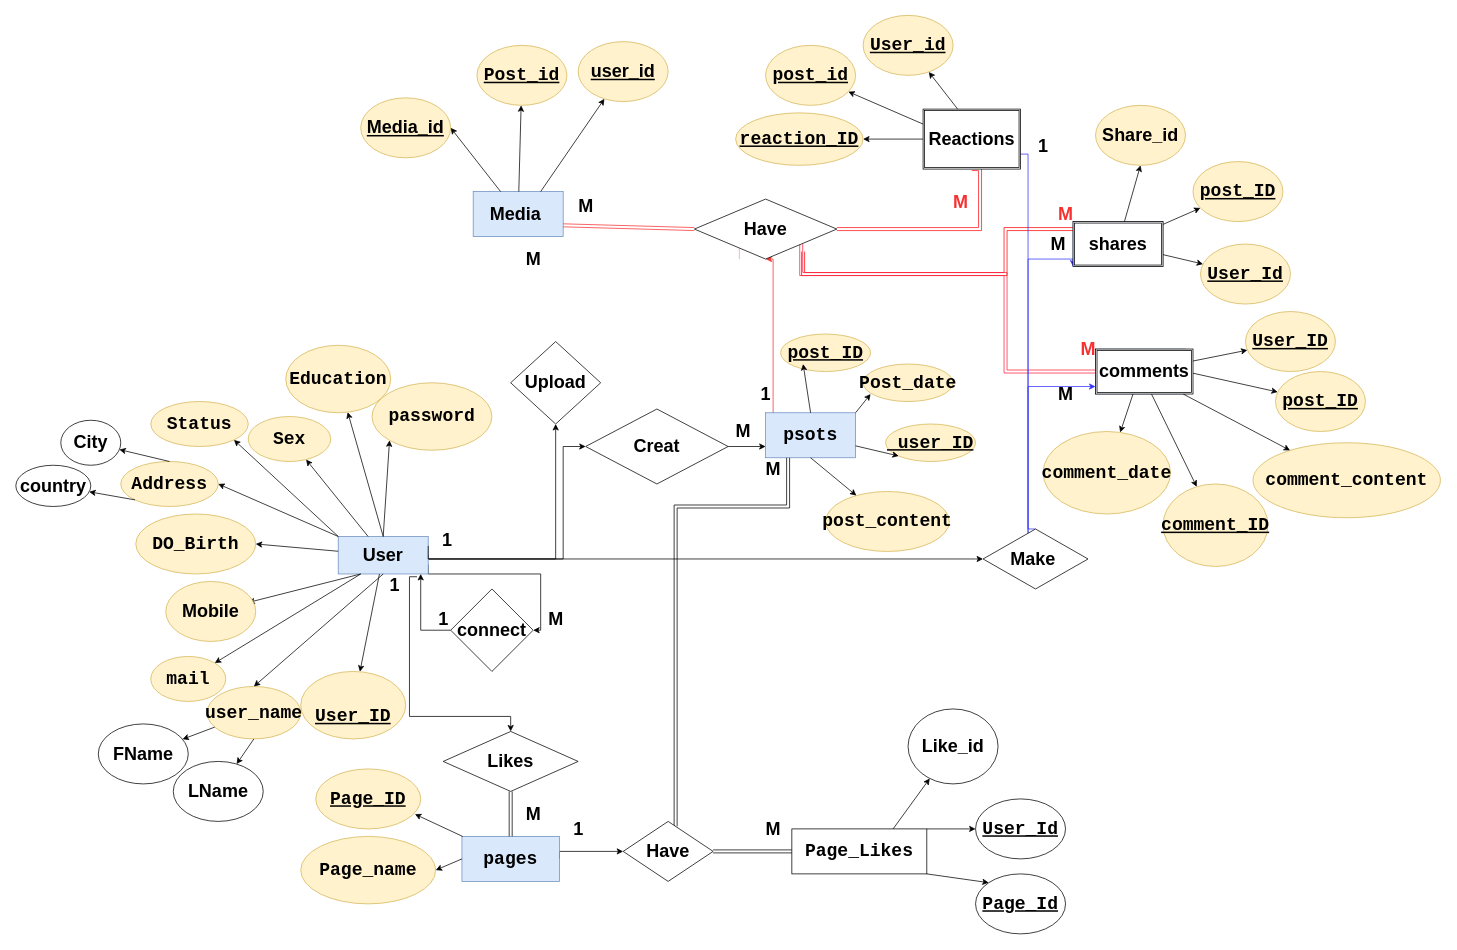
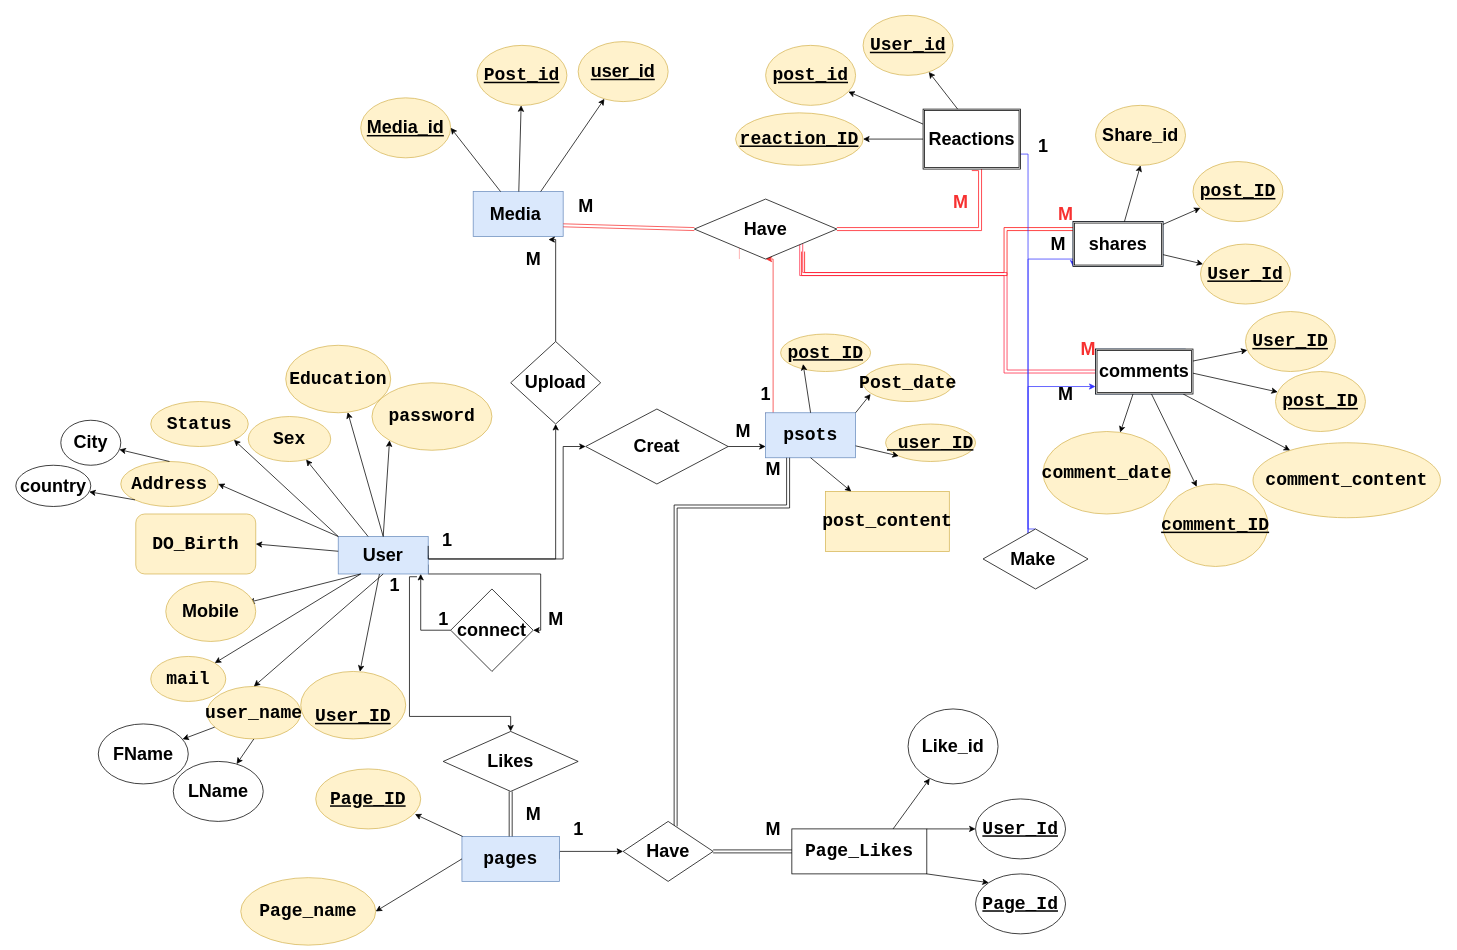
none -> (555, 290)
(887, 522) -> (887, 522)
(195, 544) -> (195, 544)
(977, 559) -> none
(368, 870) -> (308, 912)
